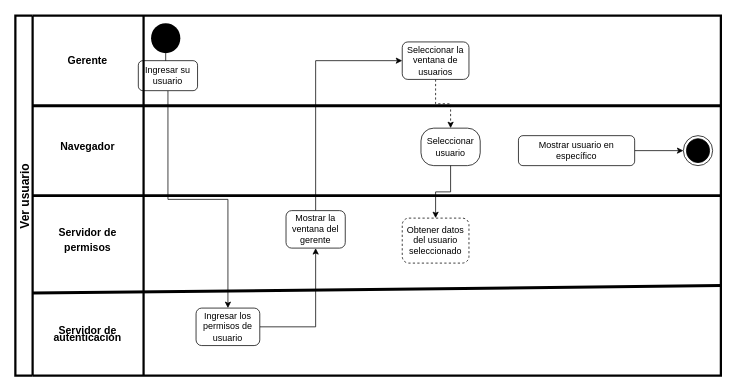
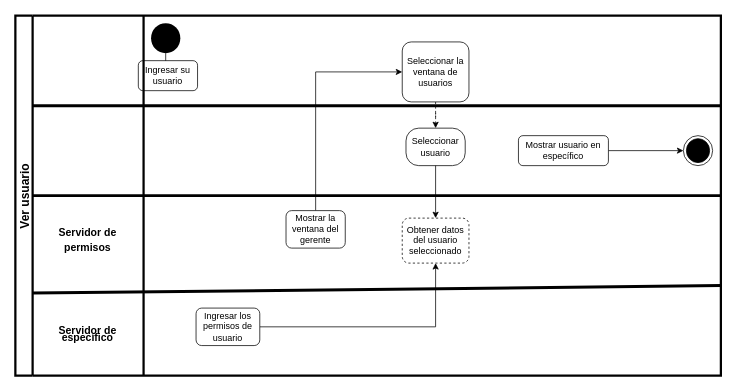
(87, 60) -> none
(436, 60) -> (436, 72)
(87, 147) -> none
(451, 147) -> (436, 147)
(577, 150) -> (564, 150)
(198, 199) -> none
(316, 291) -> (436, 299)
(88, 338) -> (88, 338)
